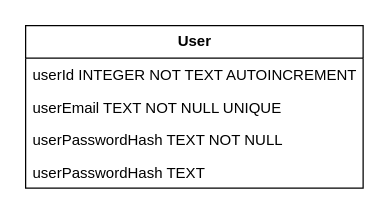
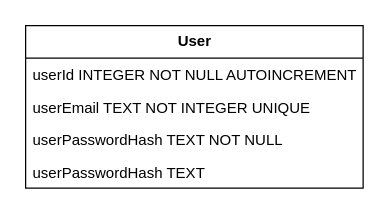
(181, 76) -> (181, 76)
(147, 108) -> (160, 108)
